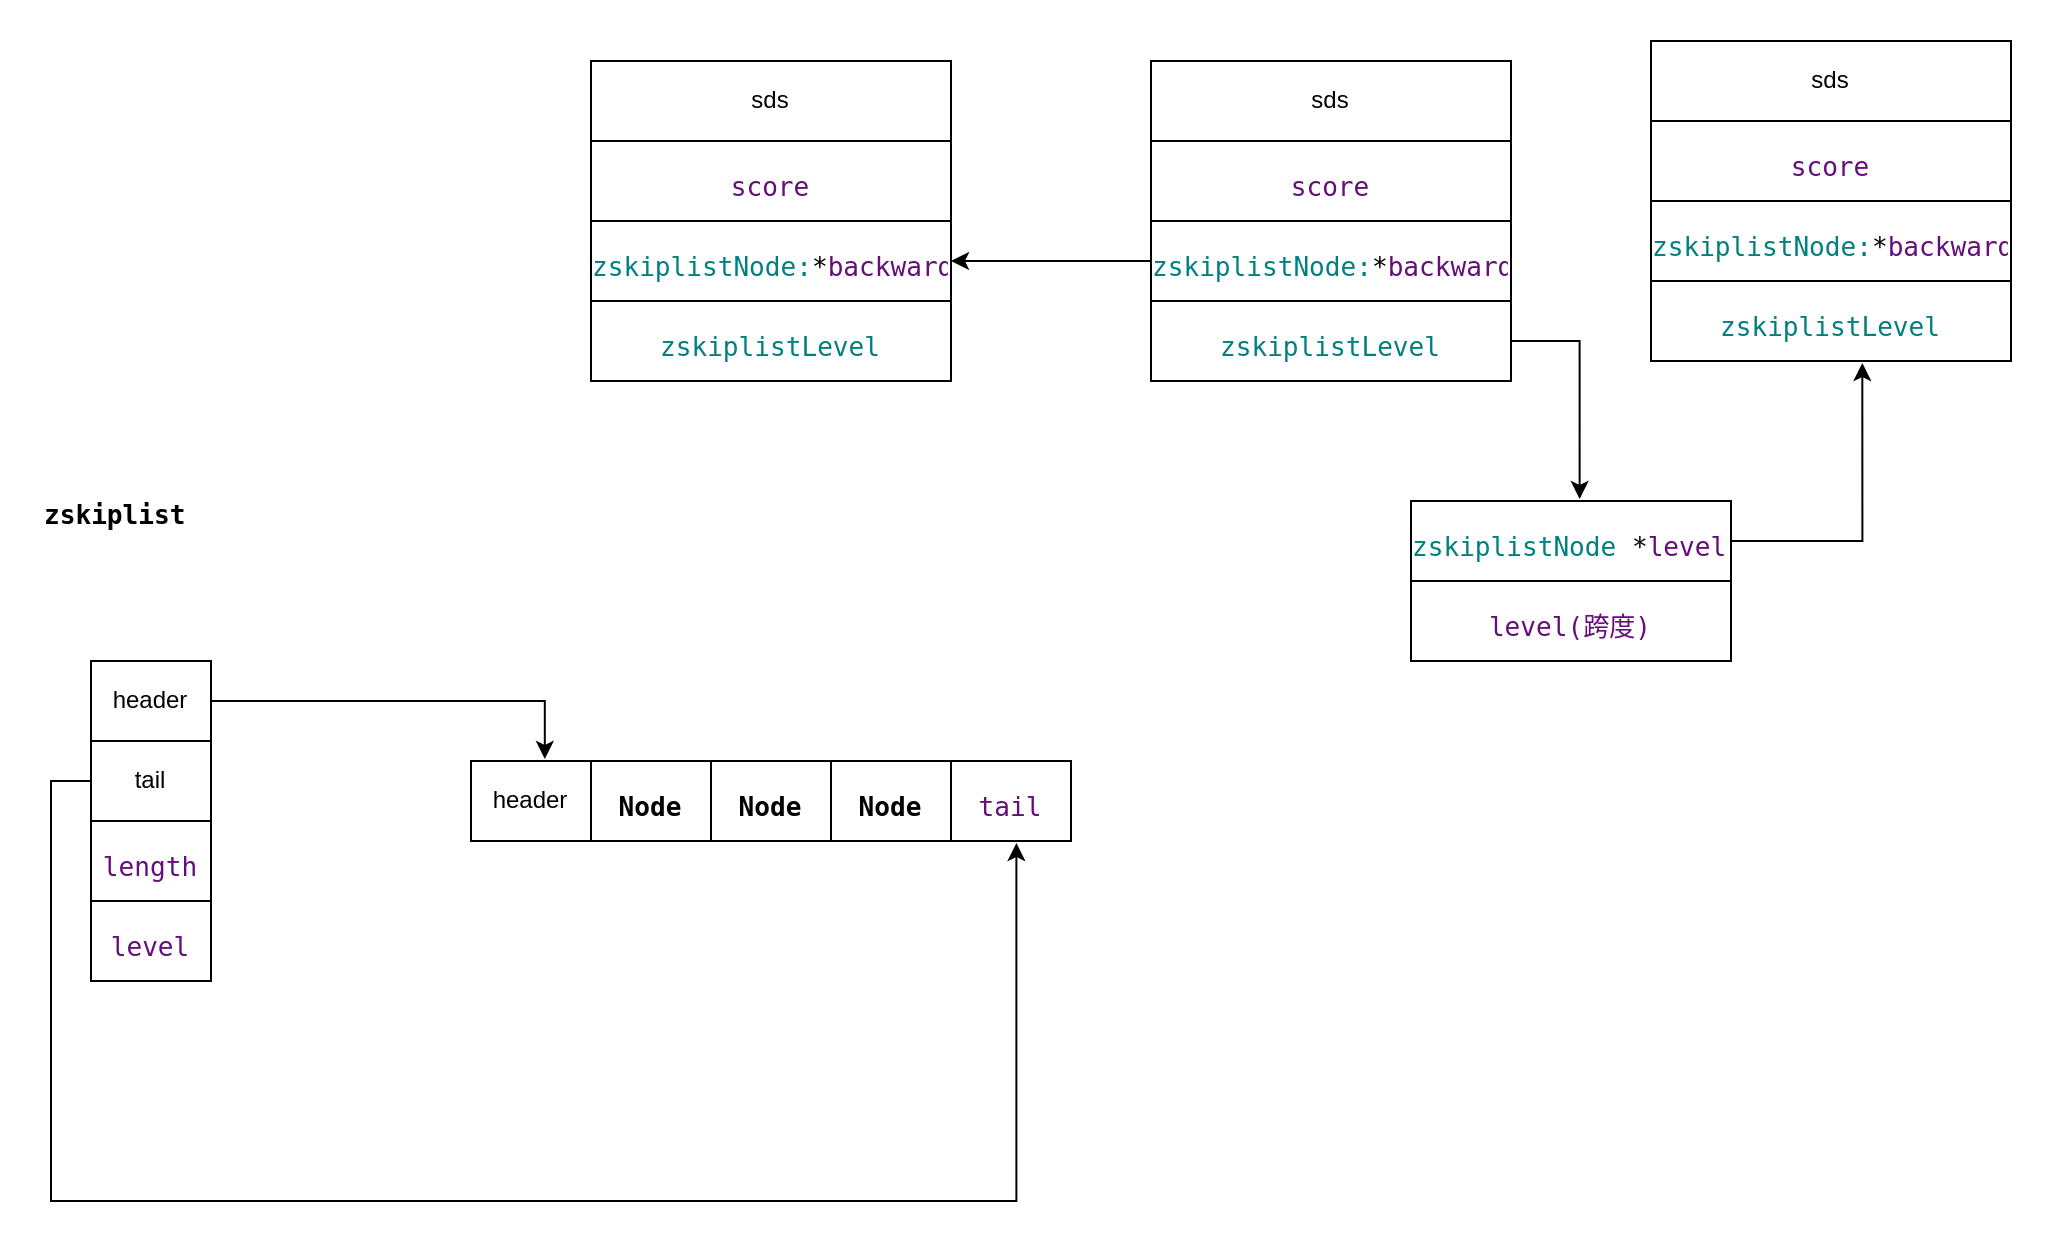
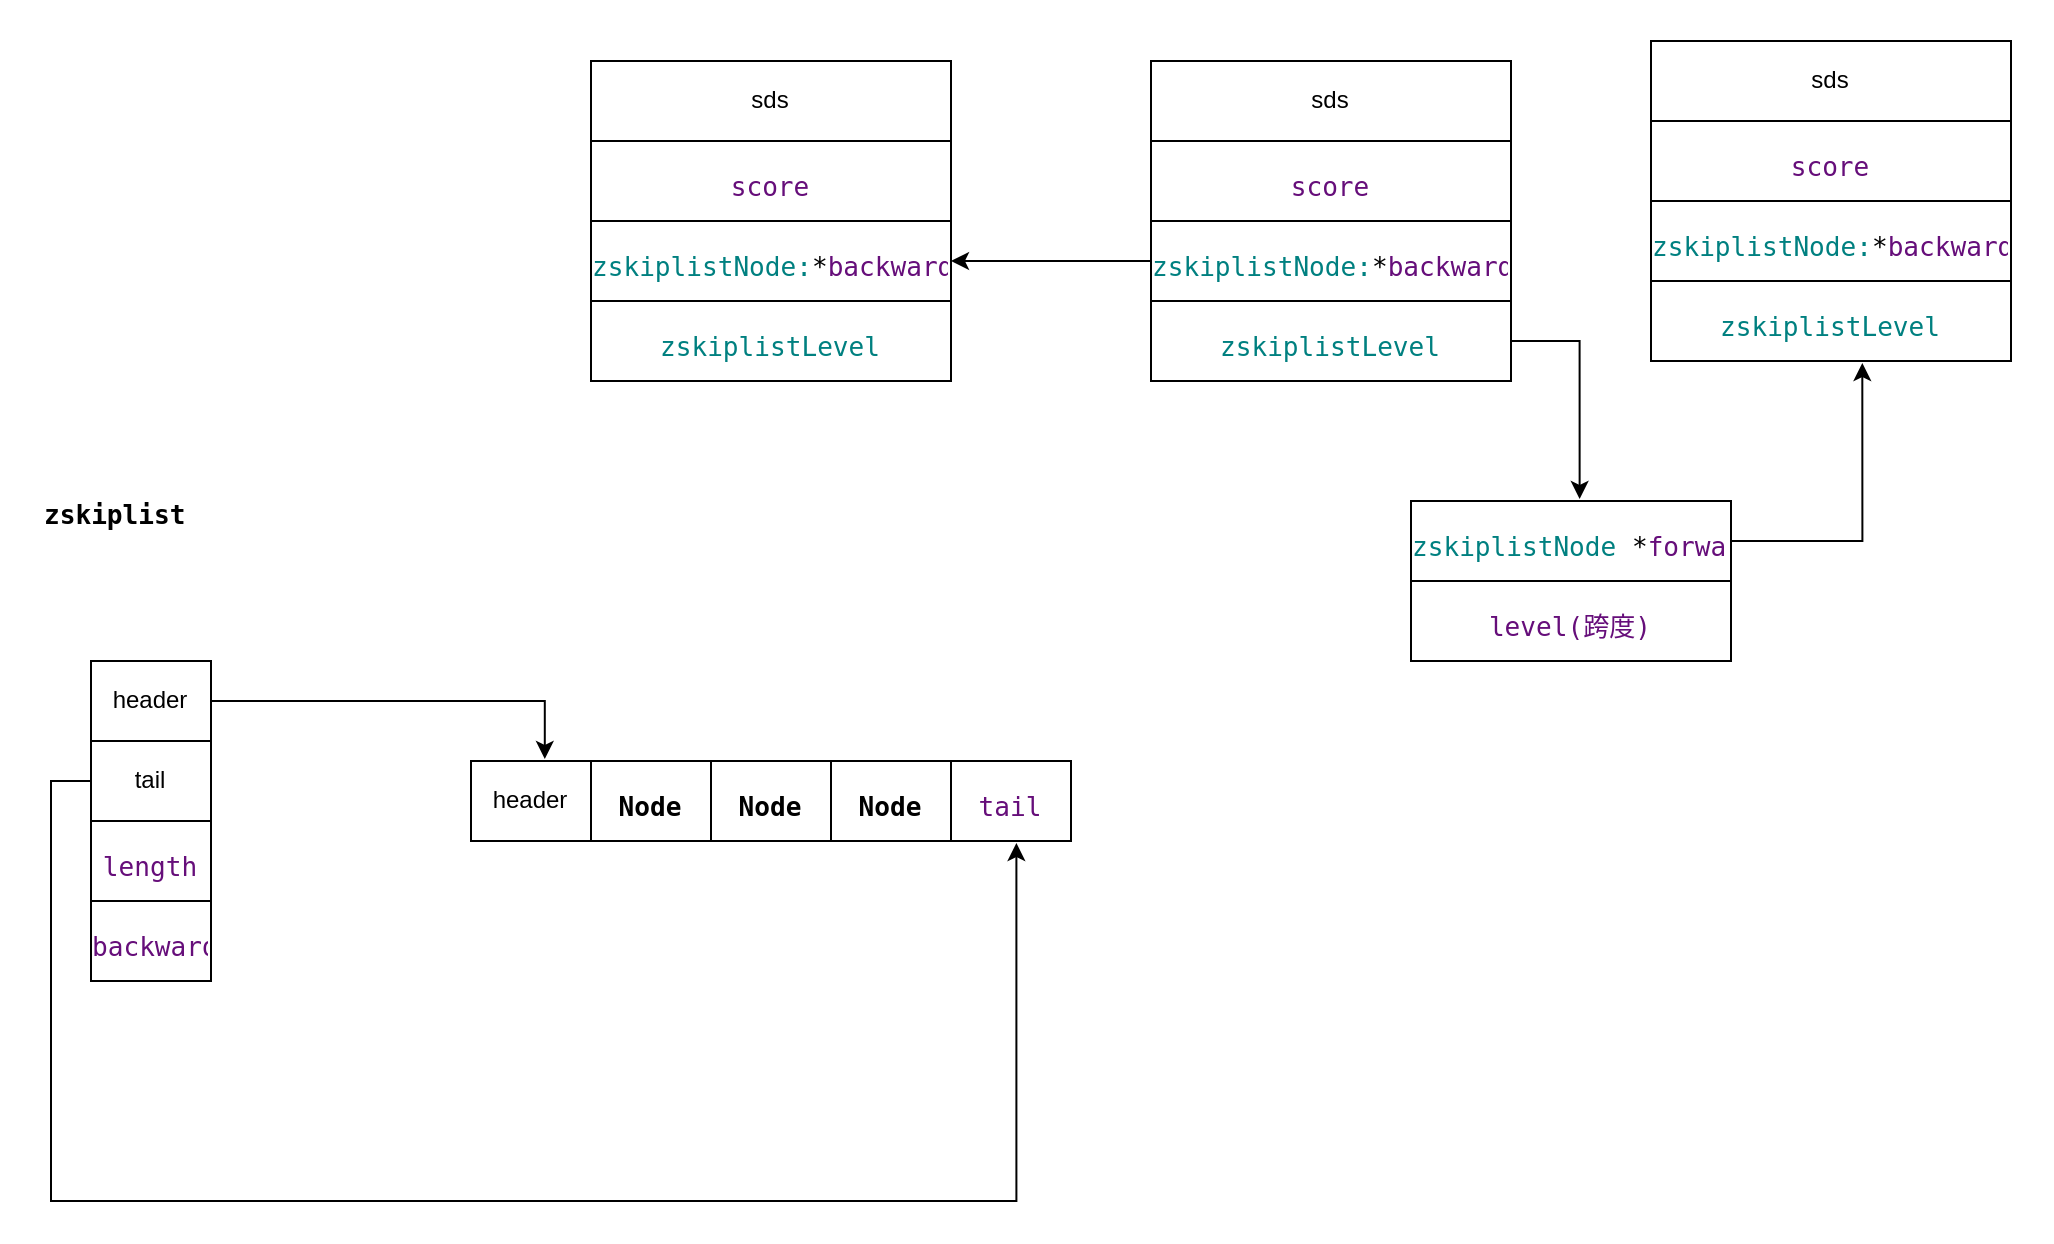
(1571, 541) -> (1571, 541)
(151, 941) -> (151, 941)
